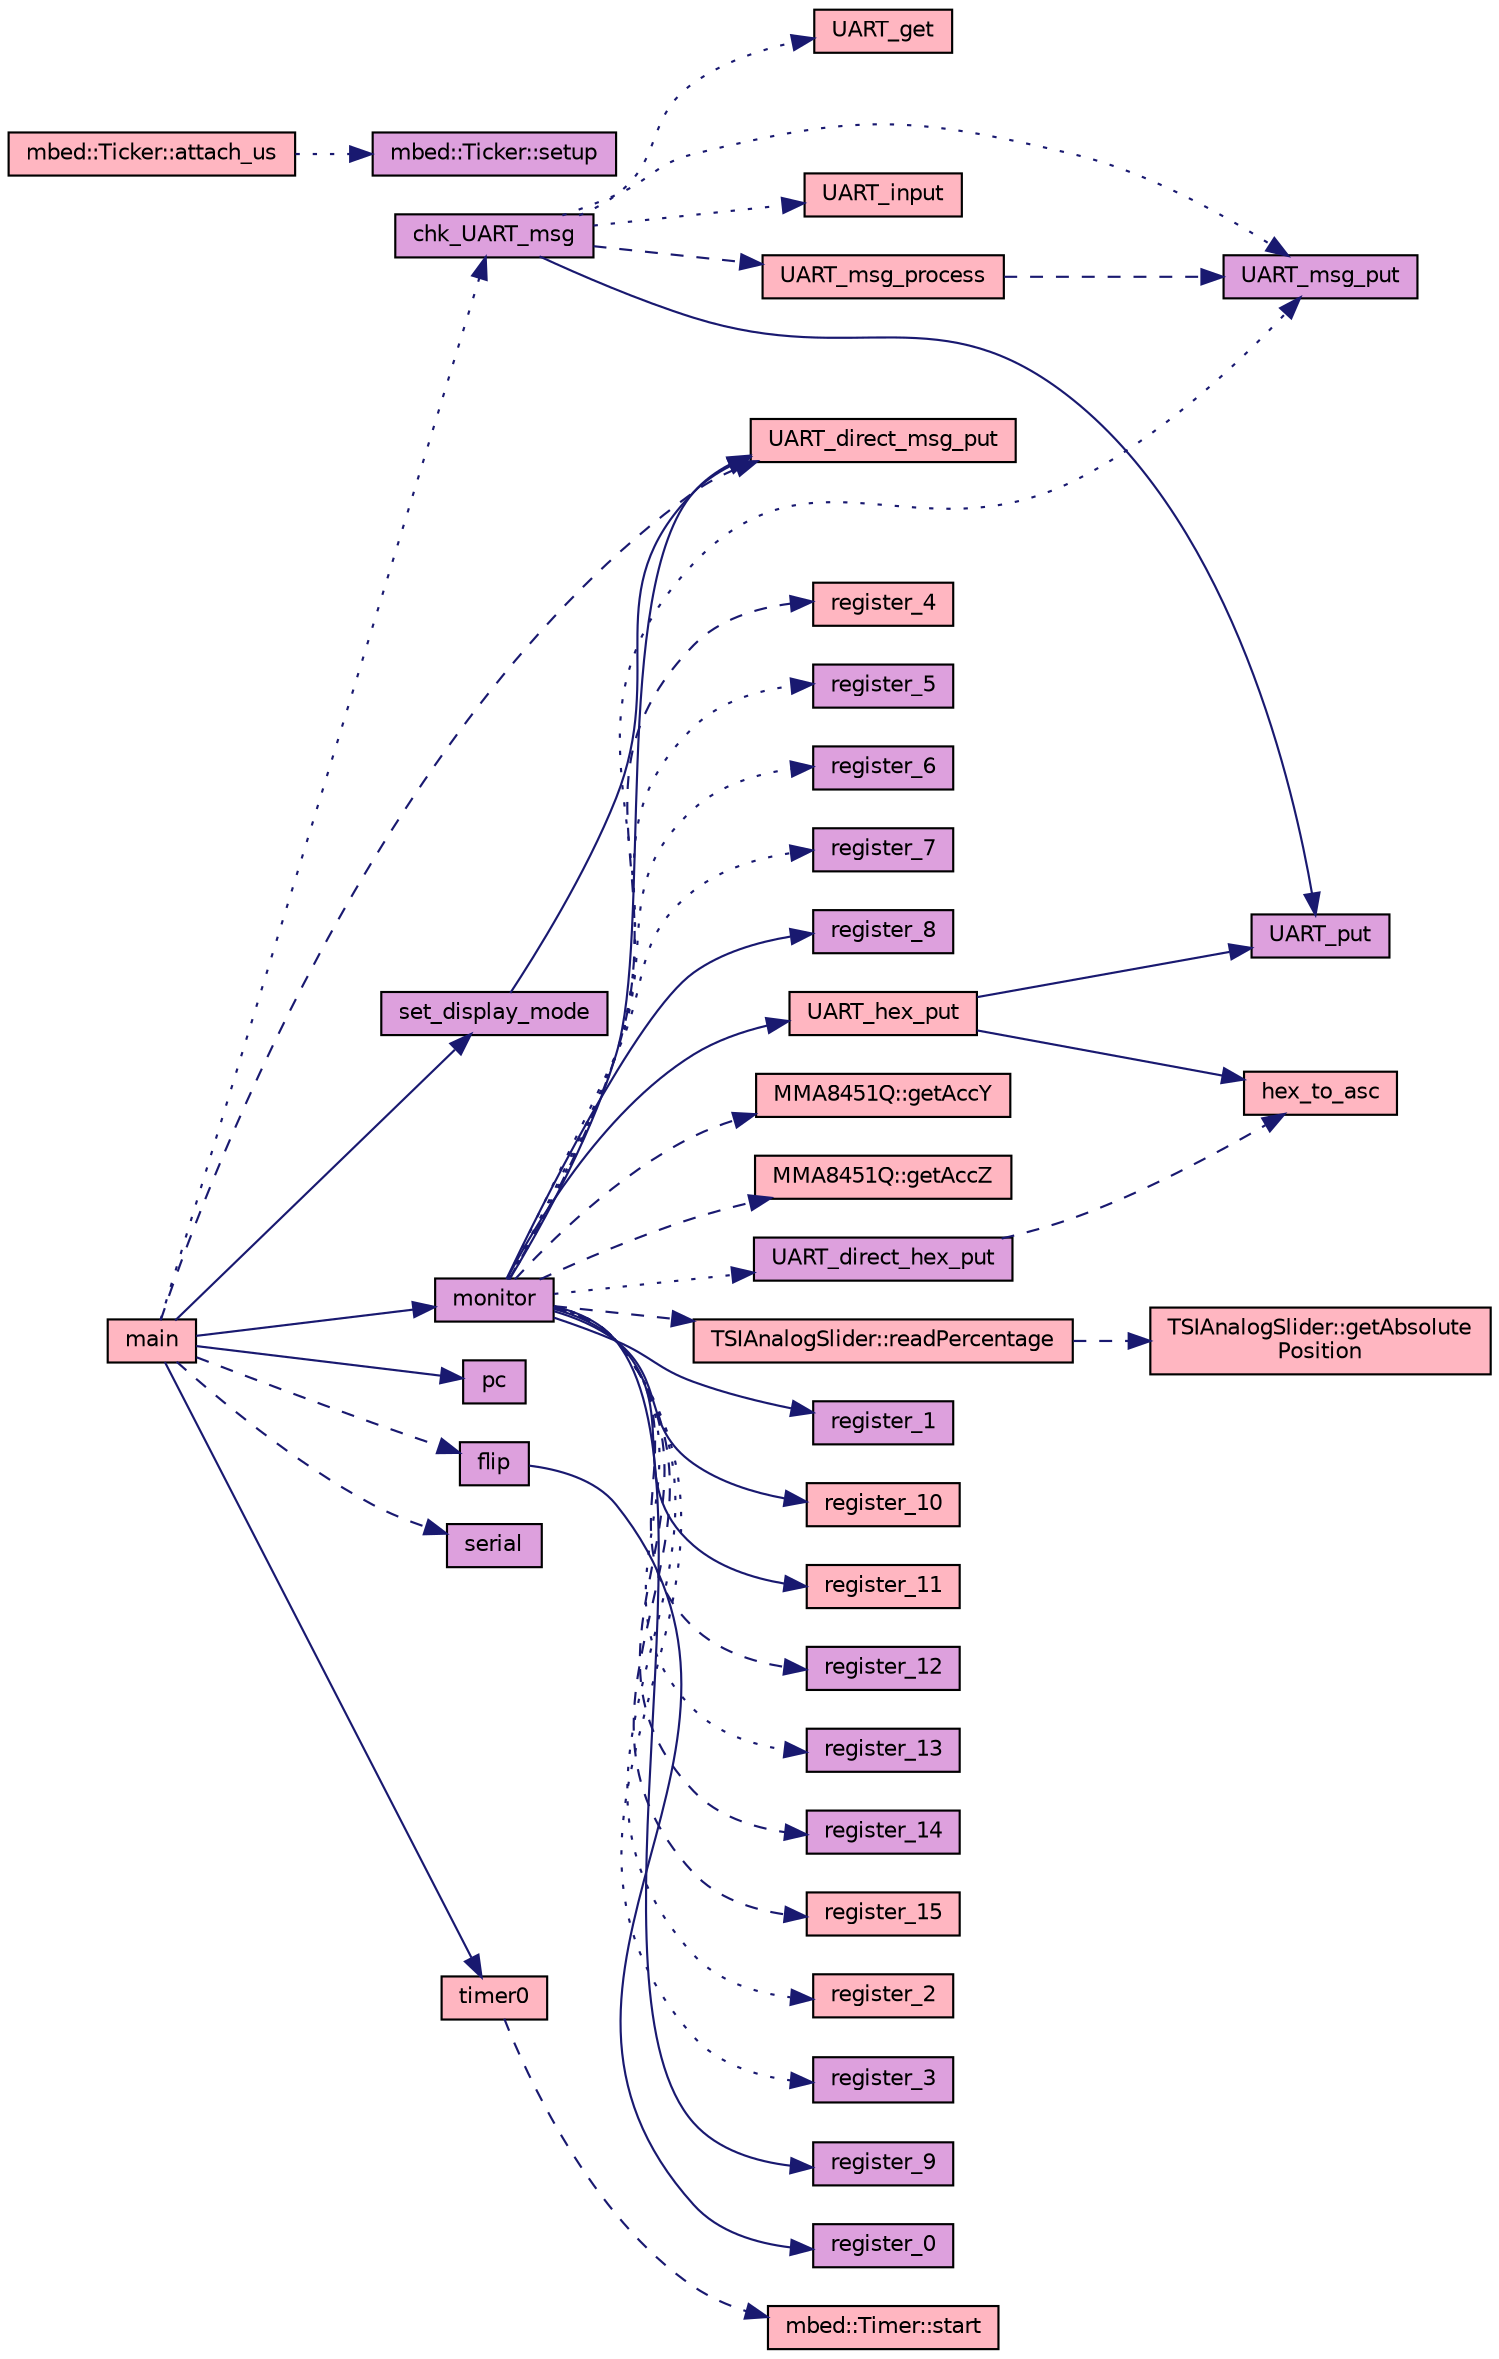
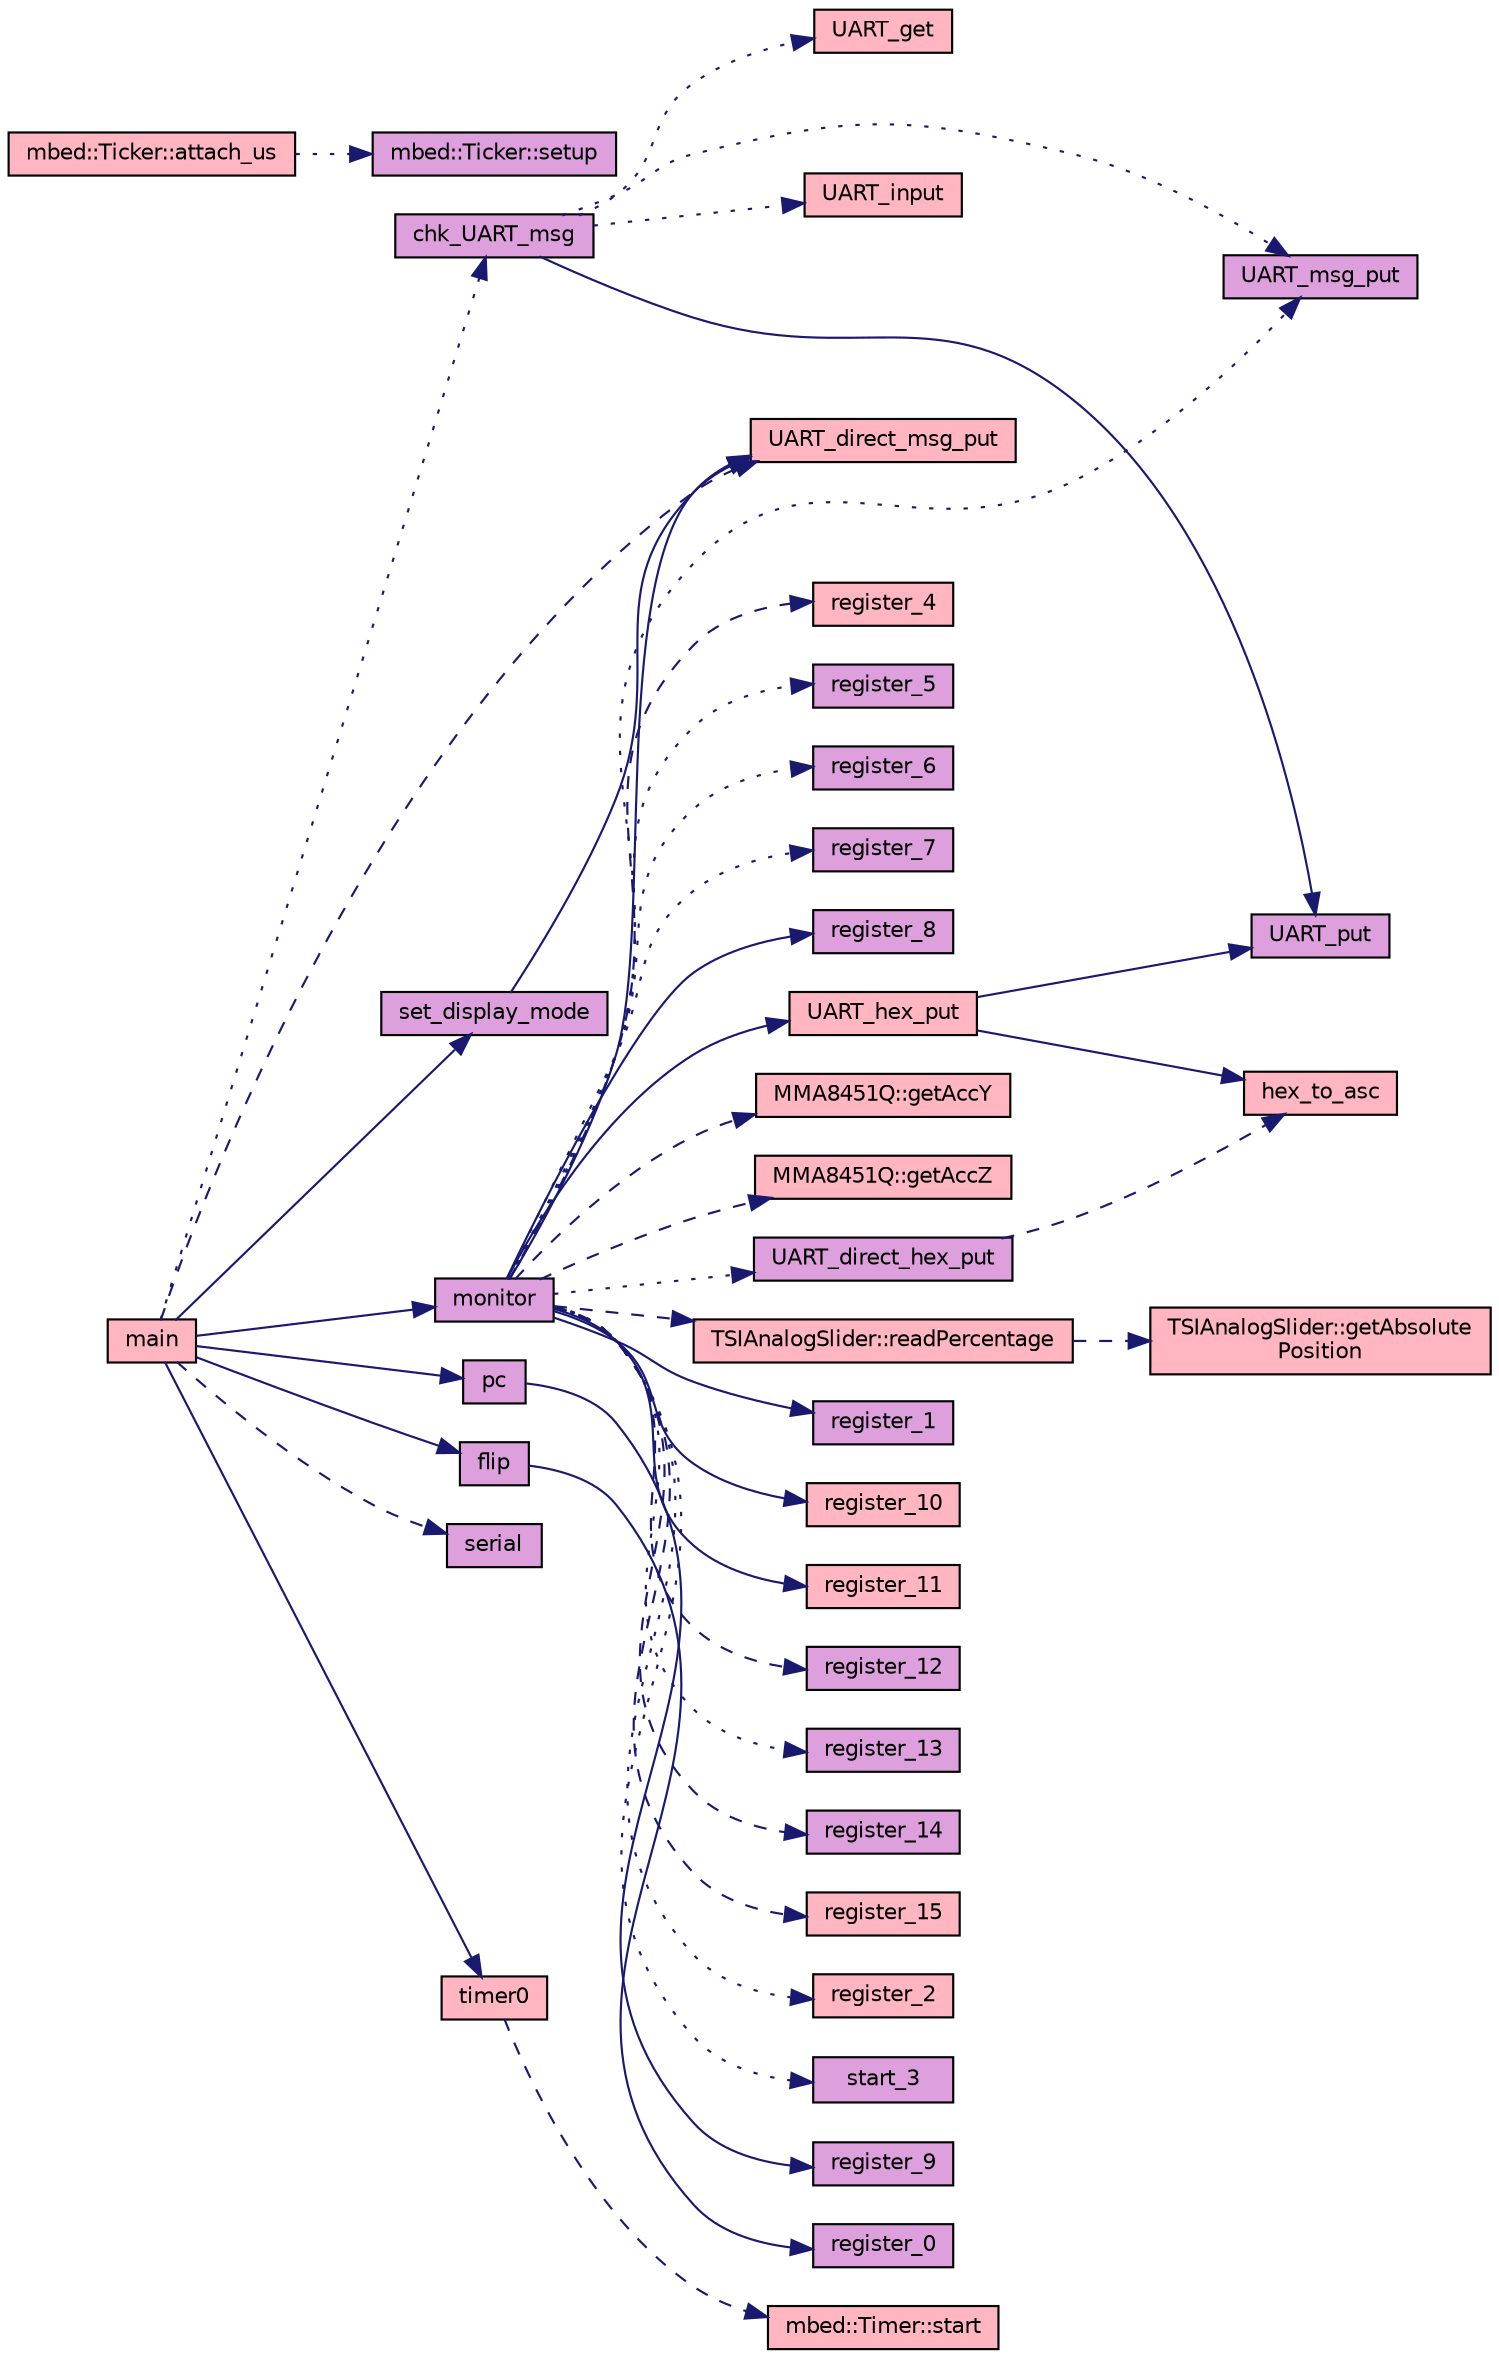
(883, 277) -> none
(317, 1403) -> (317, 1403)
(651, 1751) -> (649, 1778)
(883, 2080) -> (883, 2080)
